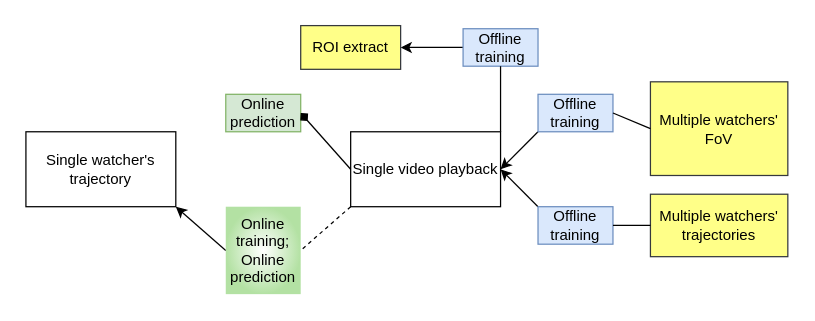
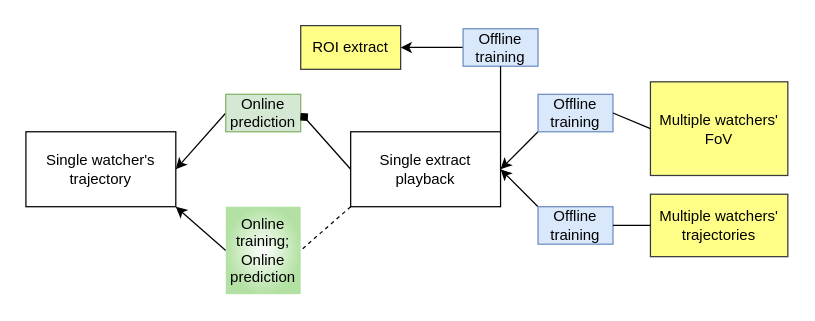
none -> (204, 138)
(426, 169) -> (426, 169)
